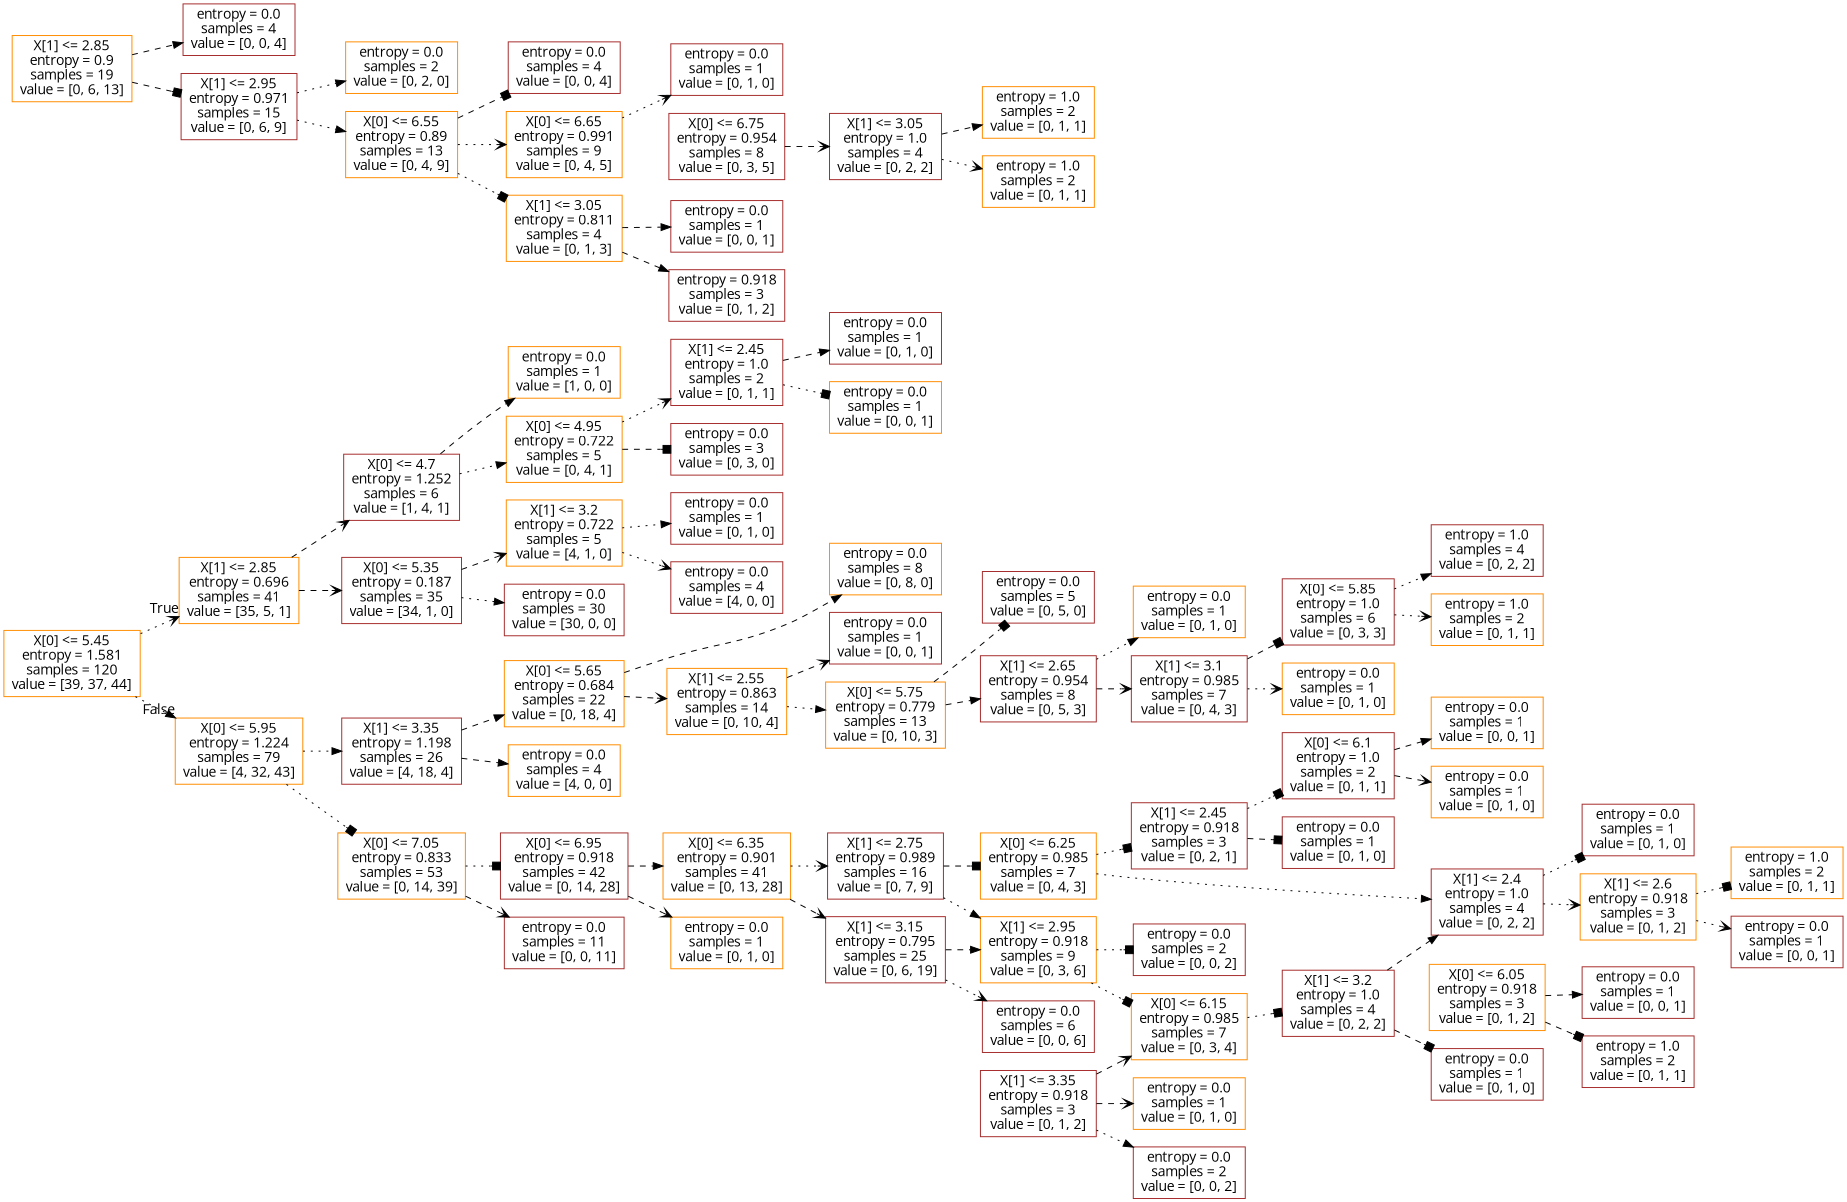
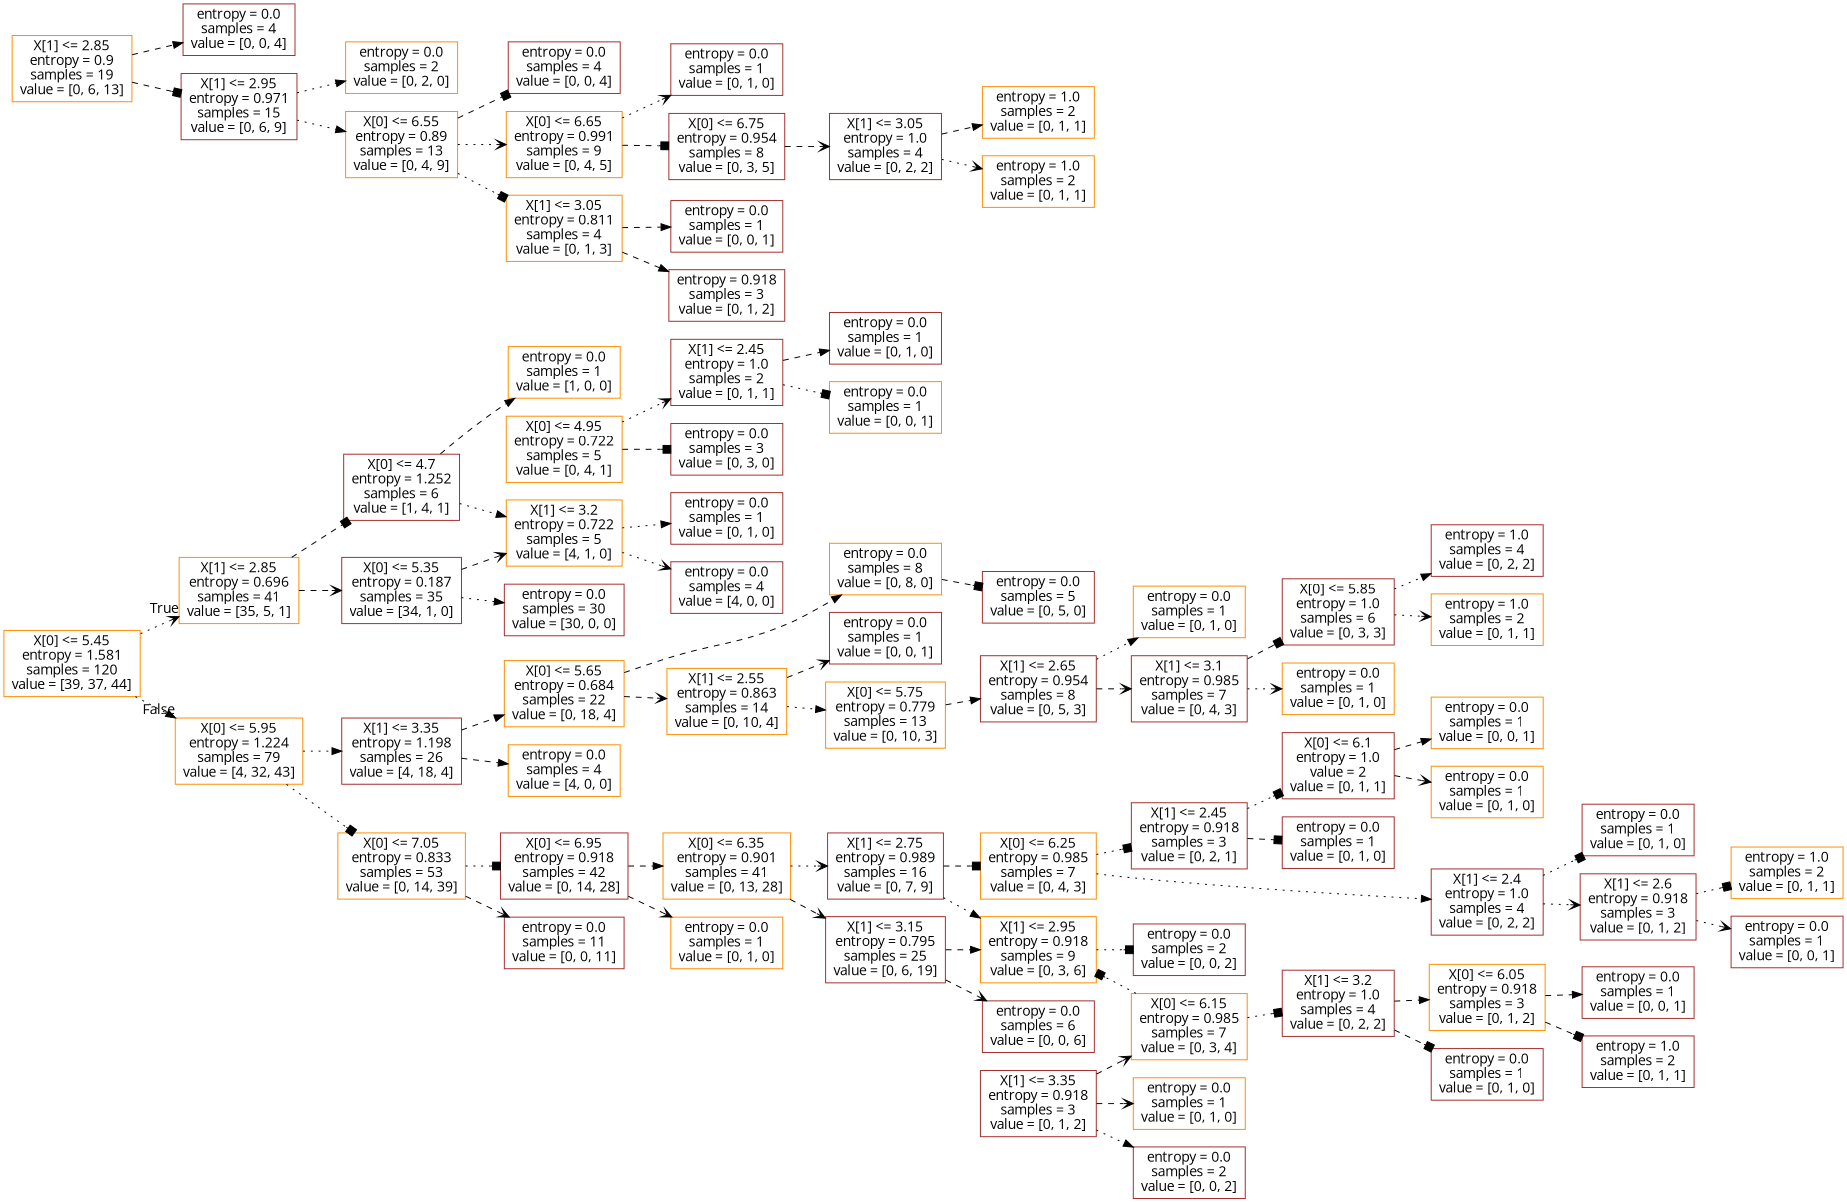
none -> (640, 146)
(478, 469) -> (478, 509)
(316, 542) -> (316, 542)
(967, 656) -> (957, 582)
(1338, 766) -> (1338, 766)
(1638, 907) -> (1638, 907)
(1409, 956) -> (1407, 1001)
(962, 988) -> (962, 988)
(1107, 991) -> (1121, 985)
